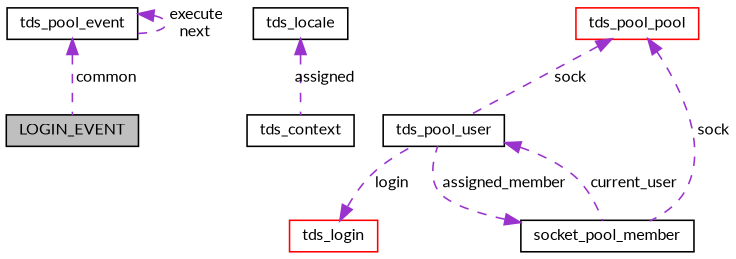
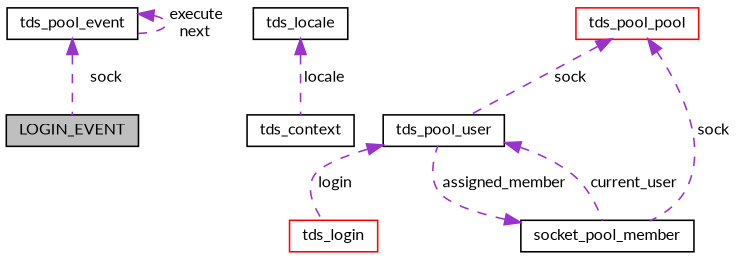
(105, 78) -> (105, 78)
(323, 78) -> (323, 78)
(376, 171) -> (318, 171)
